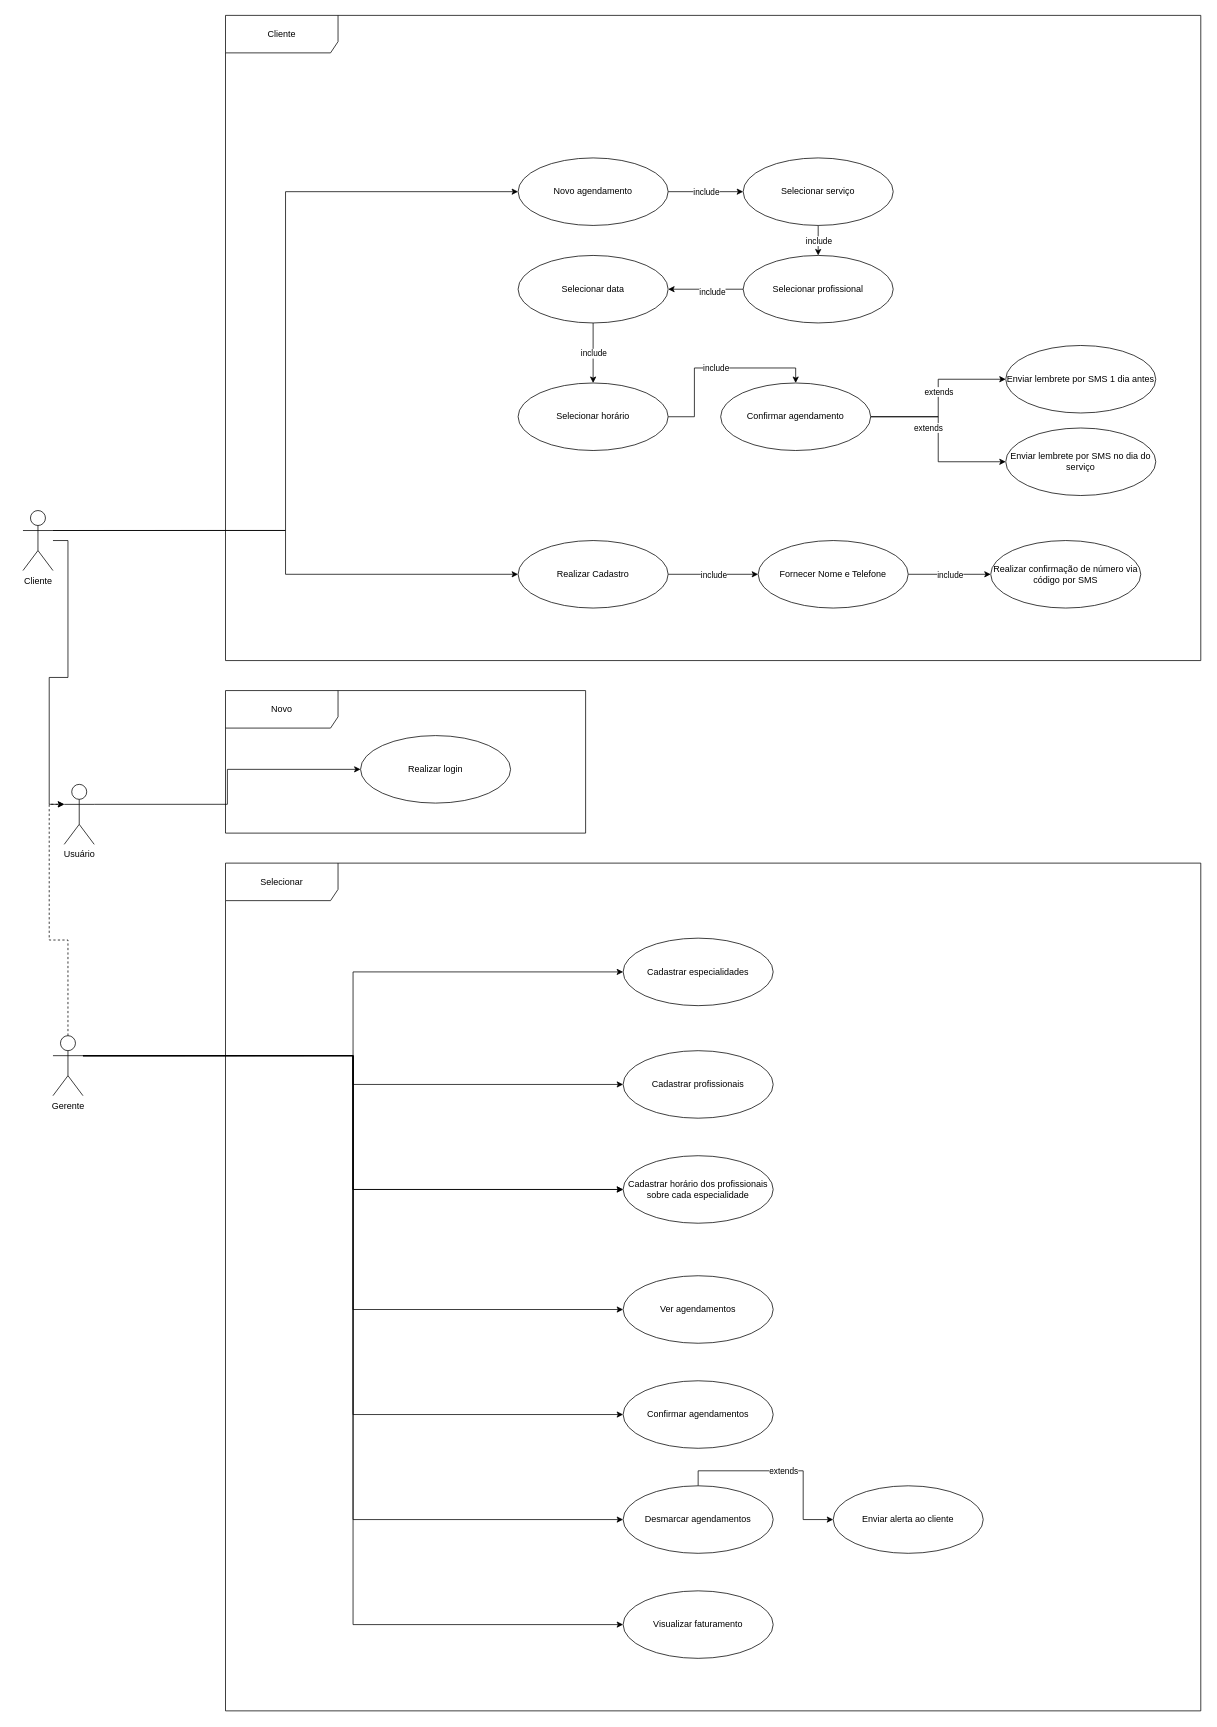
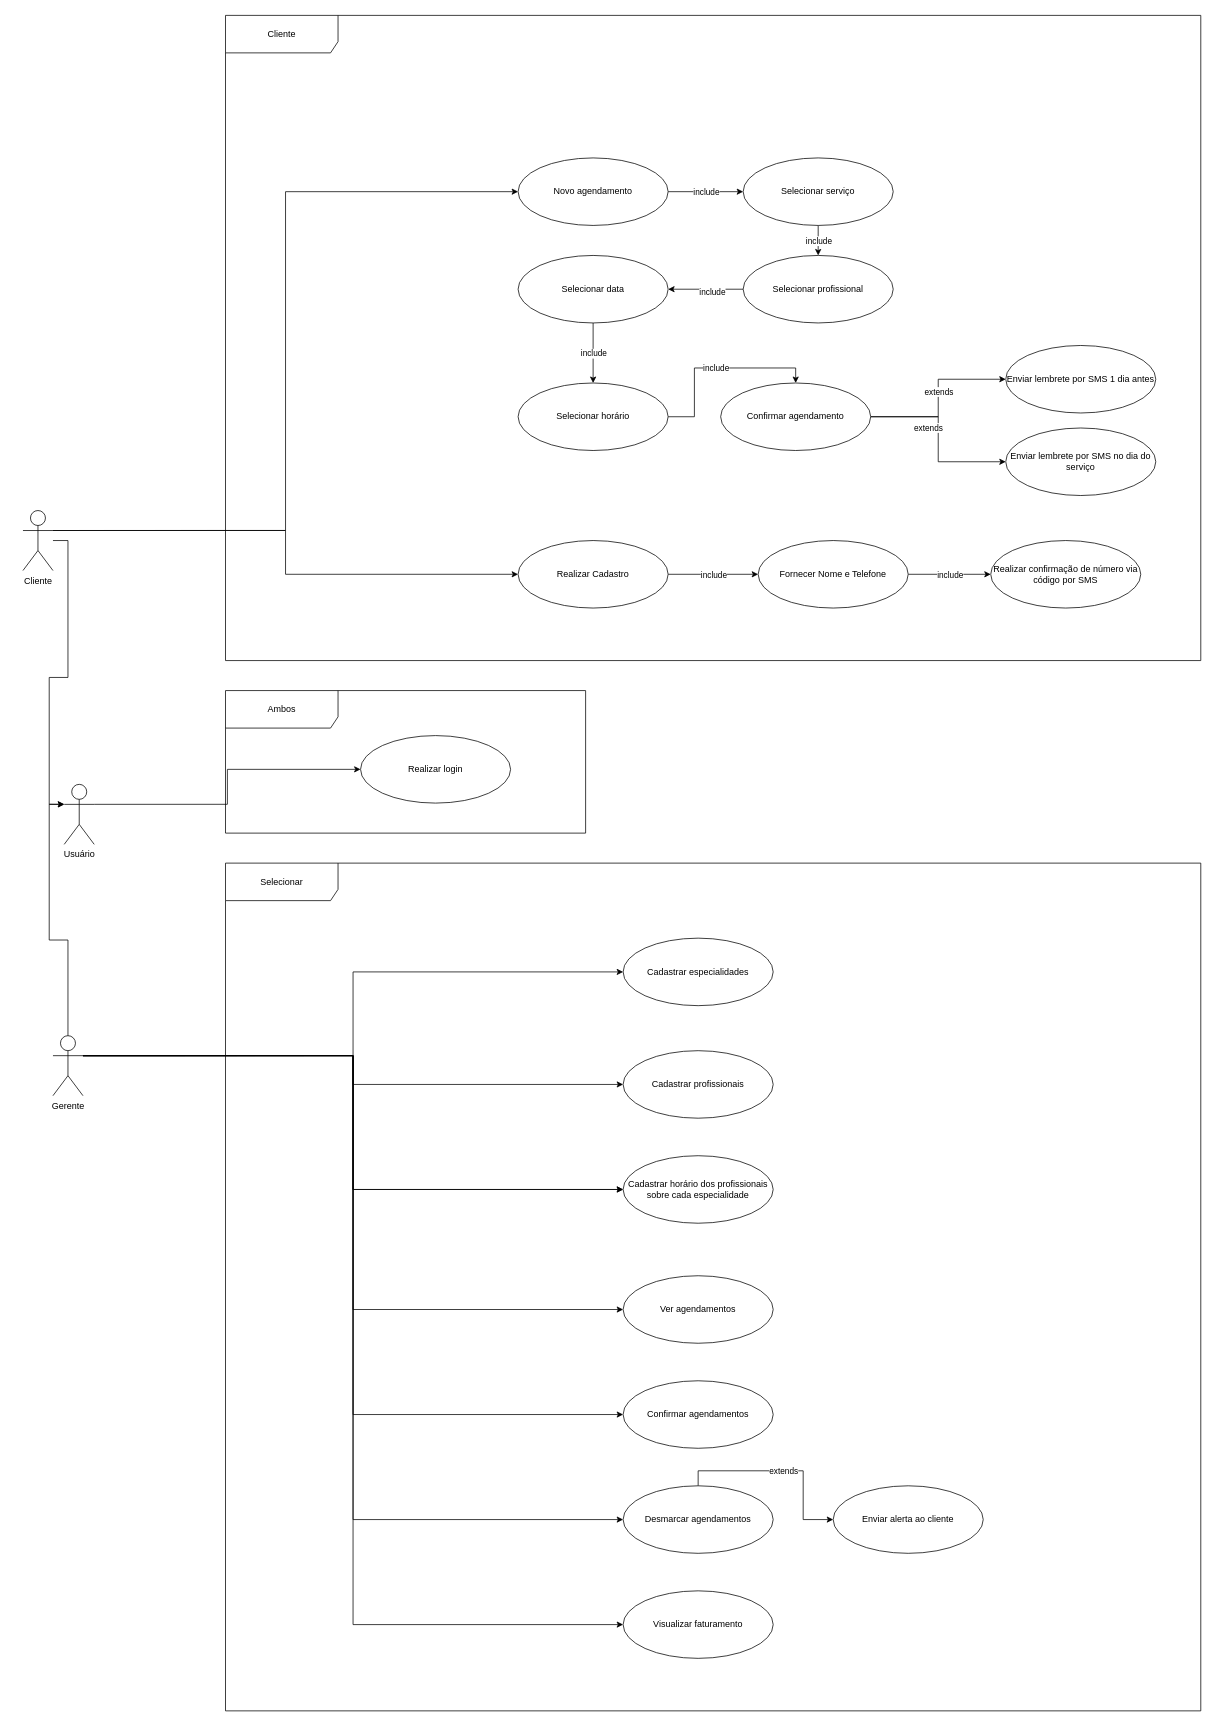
(282, 709) -> (282, 709)
(49, 930) -> (49, 930)
